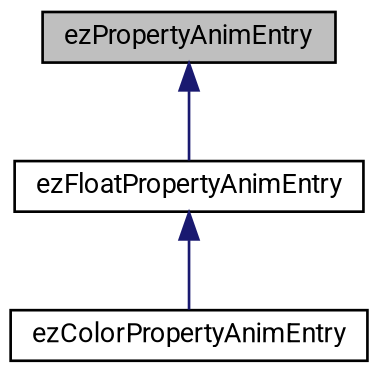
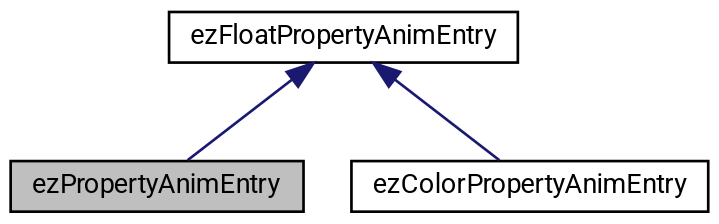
(189, 126) -> (240, 120)
